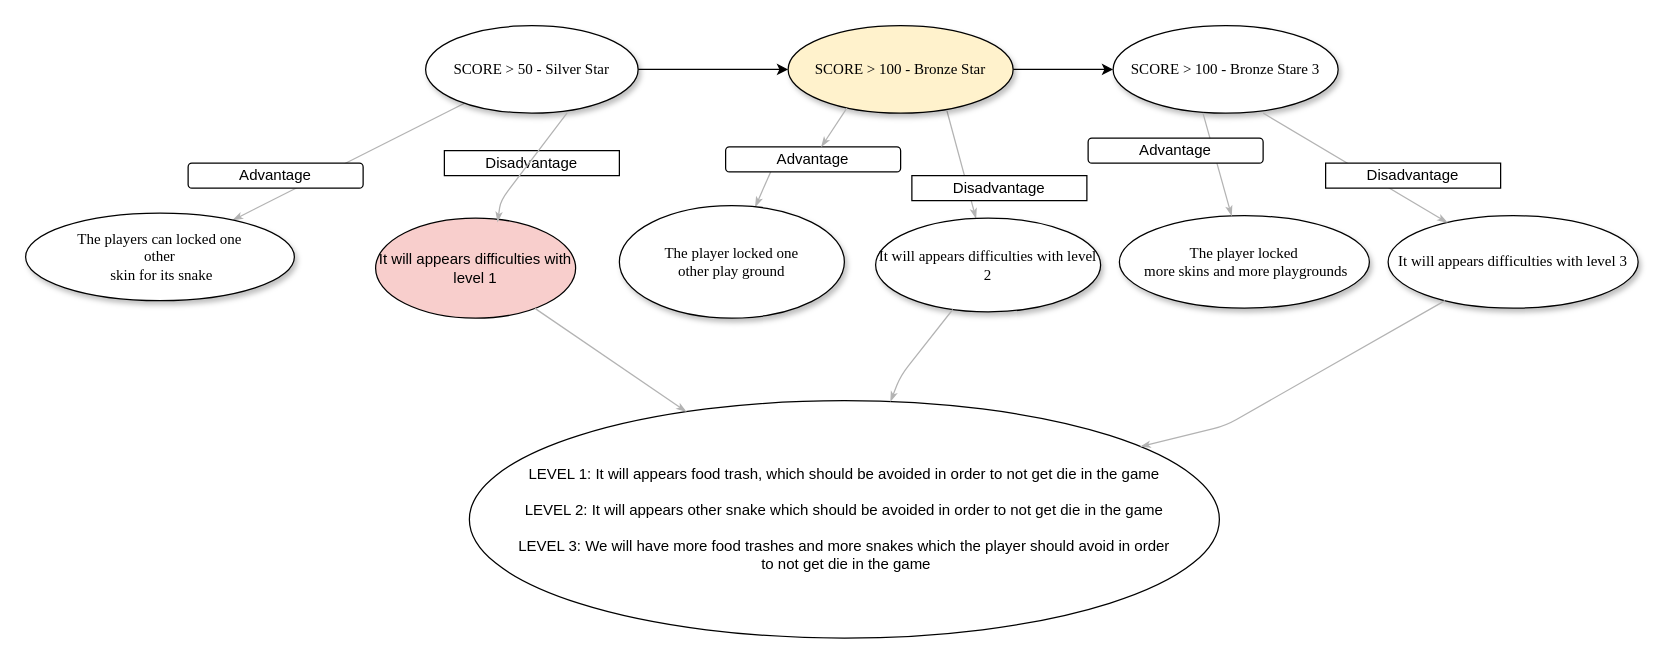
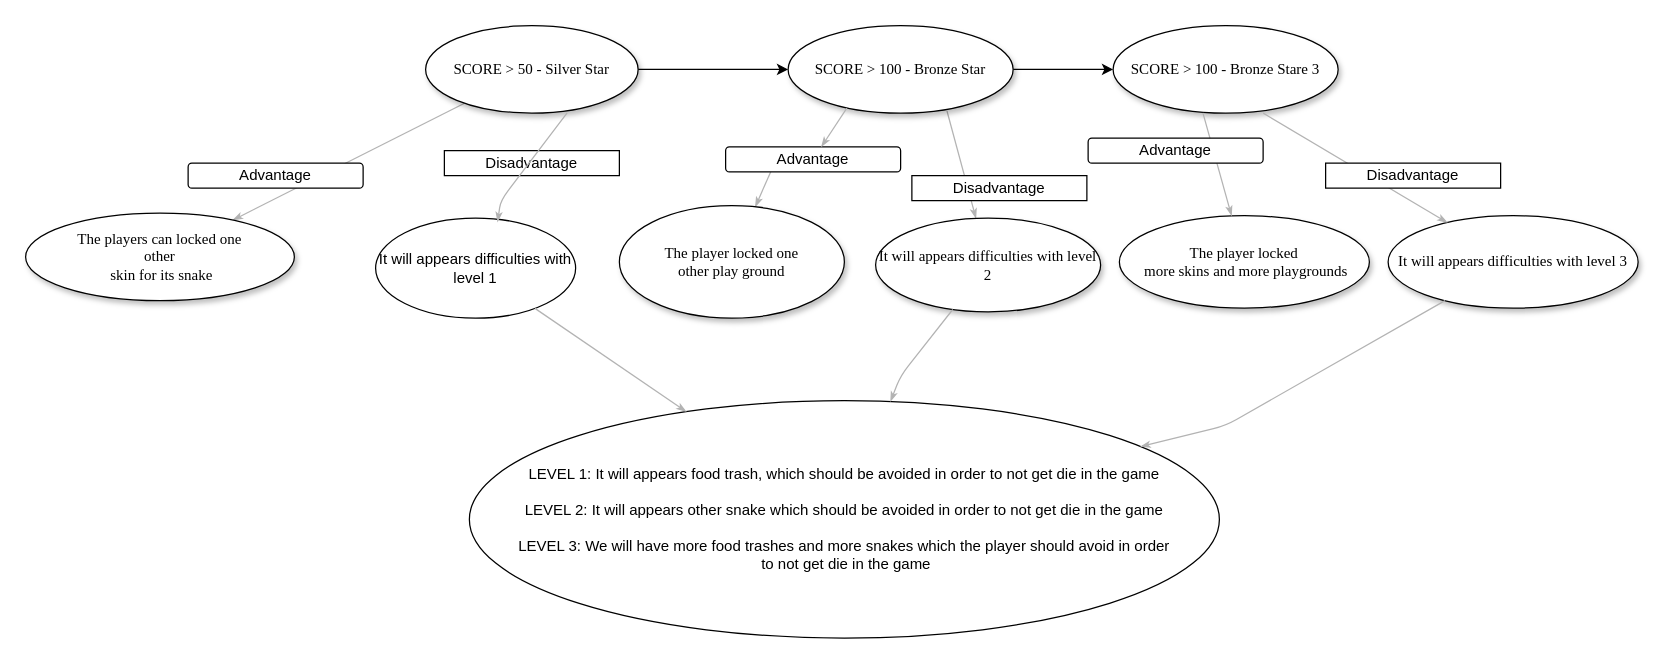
(901, 69) -> (901, 69)
(476, 268) -> (476, 268)
